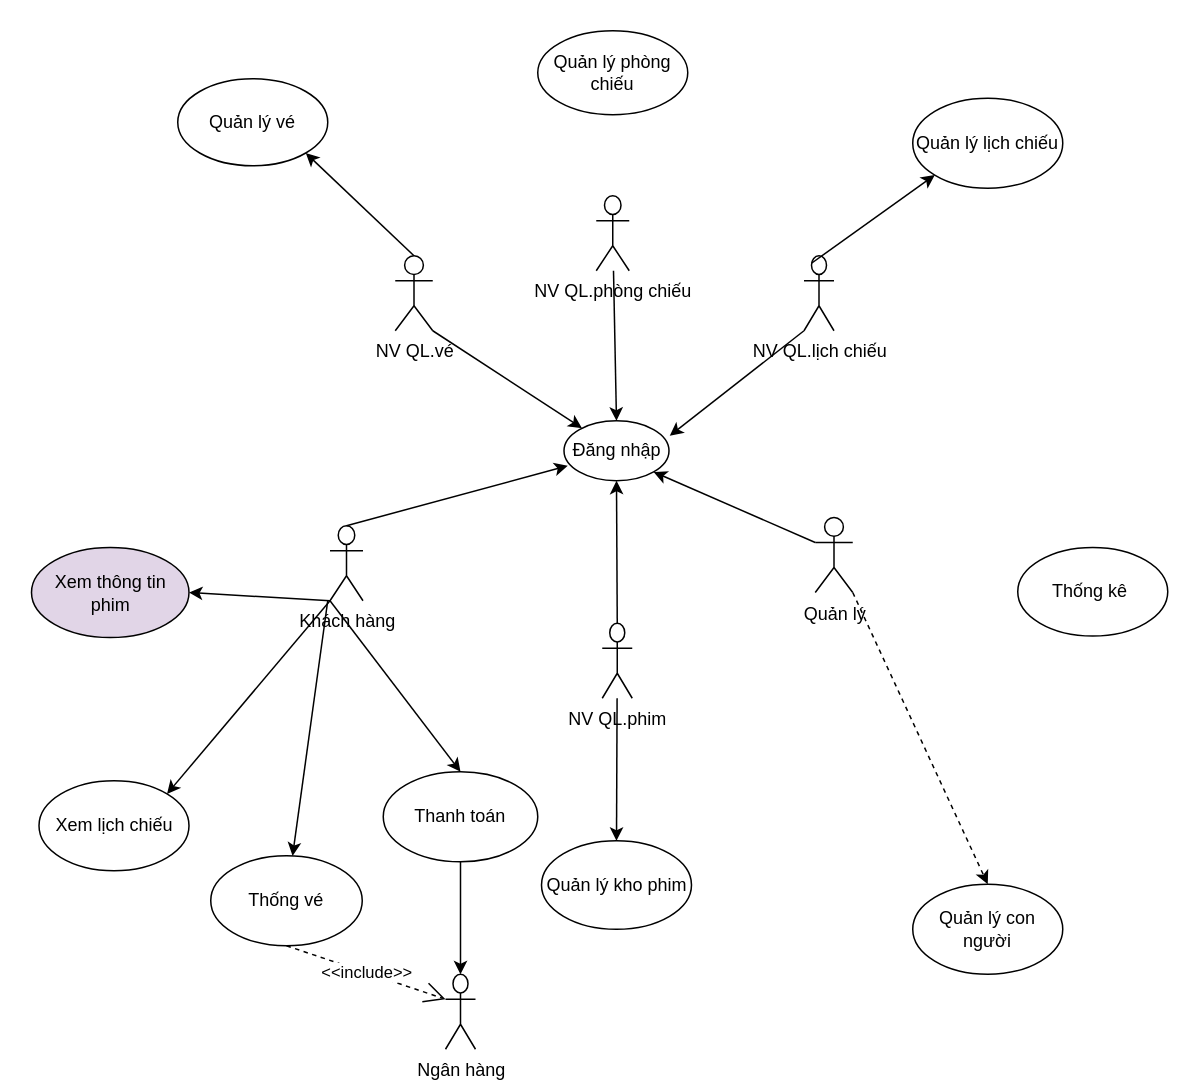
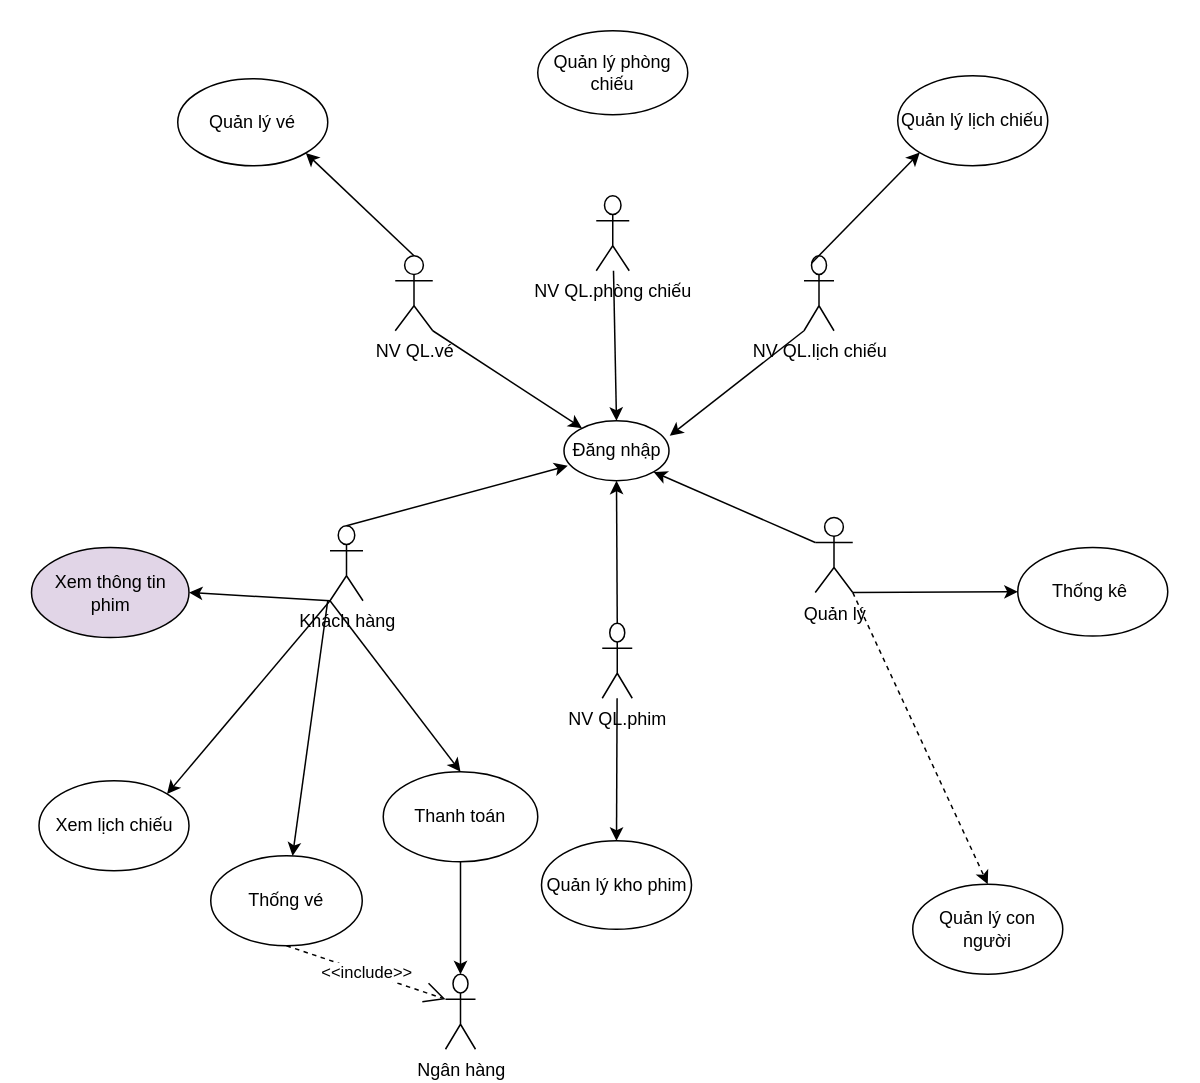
(988, 143) -> (973, 121)
none -> (930, 592)
